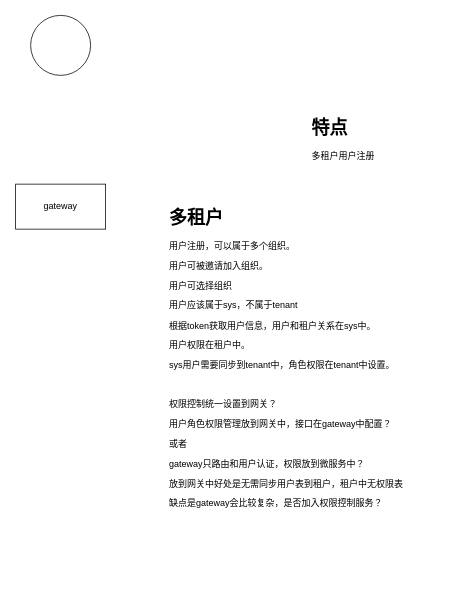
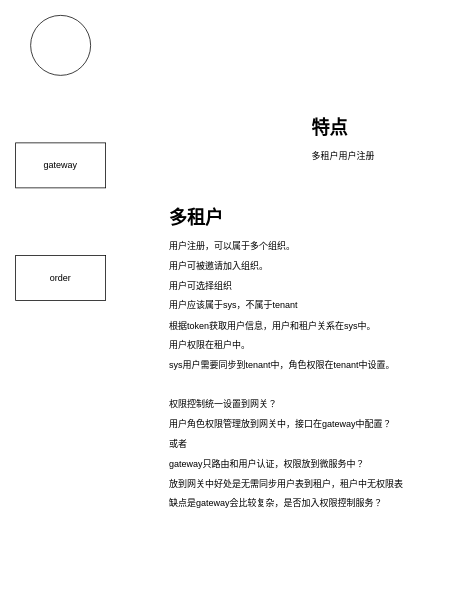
(60, 207) -> (60, 165)
none -> (60, 278)
